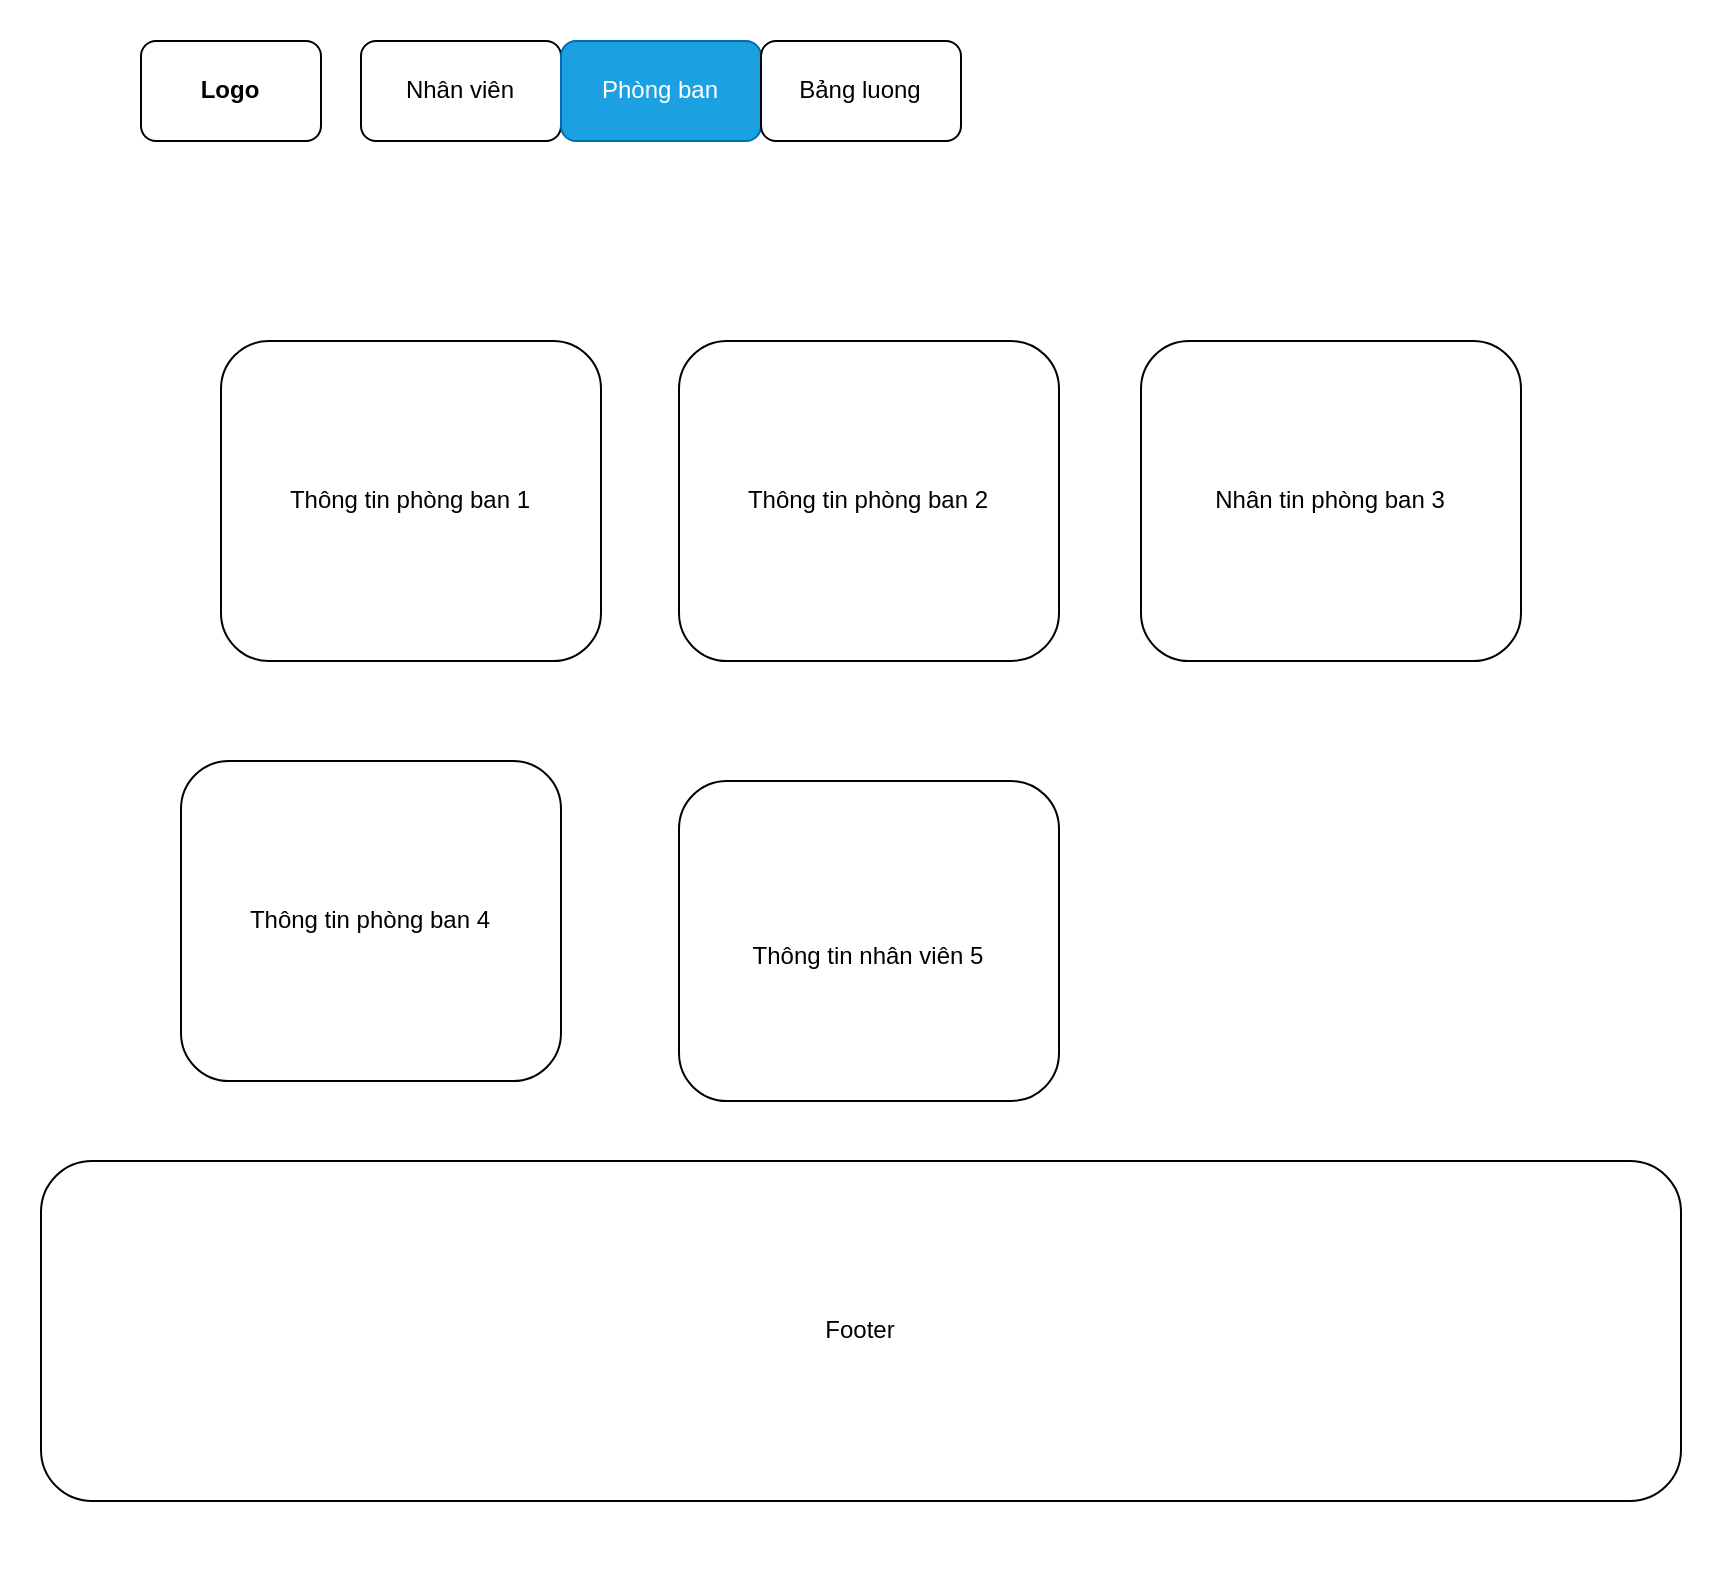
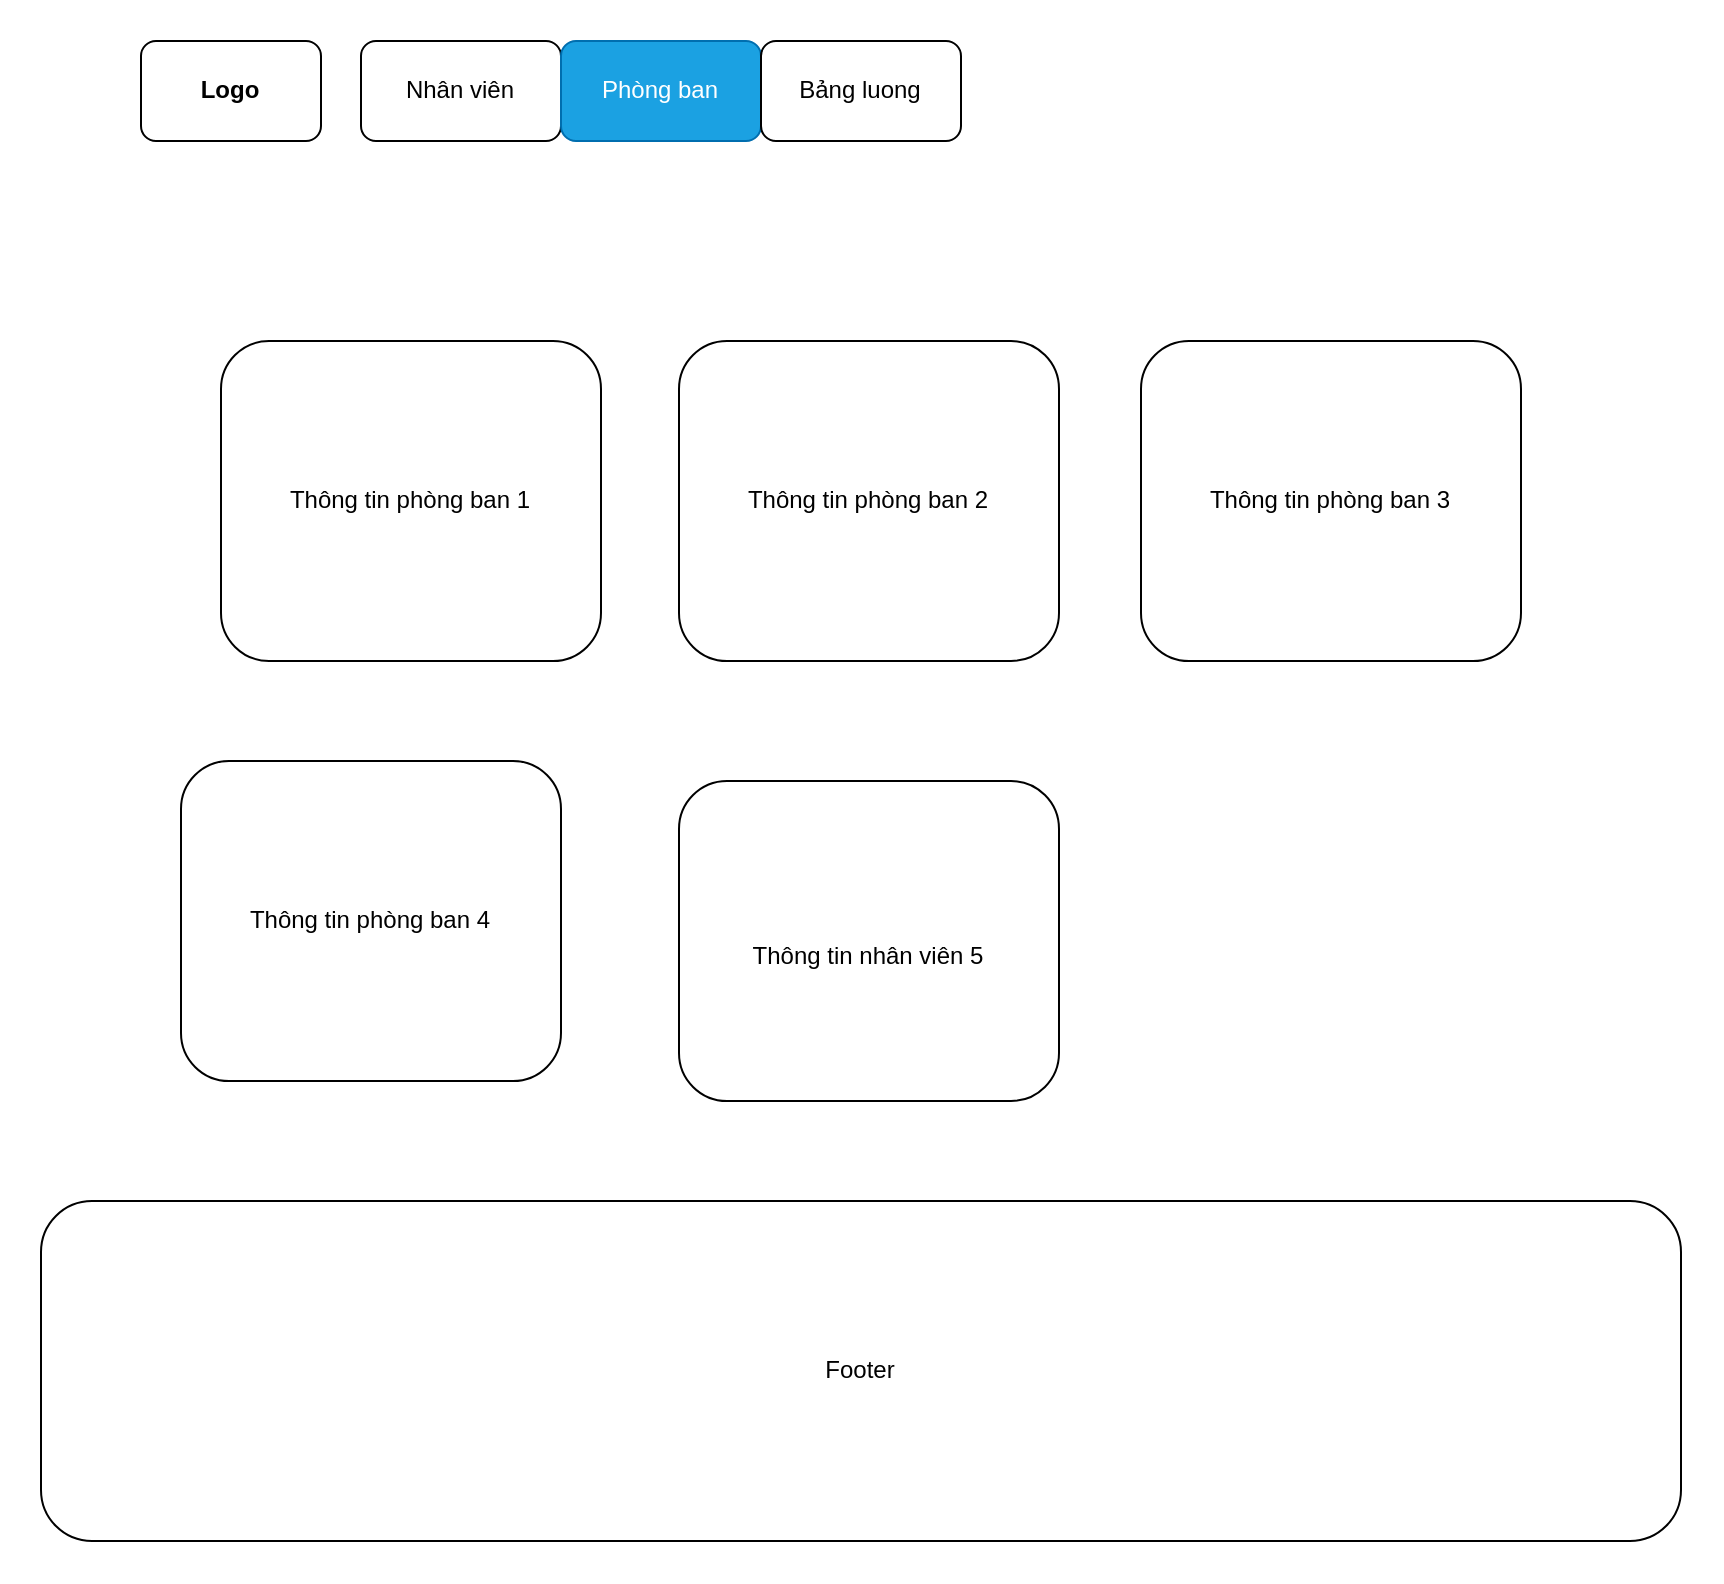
(1331, 501) -> (1331, 501)
(861, 1331) -> (861, 1371)
